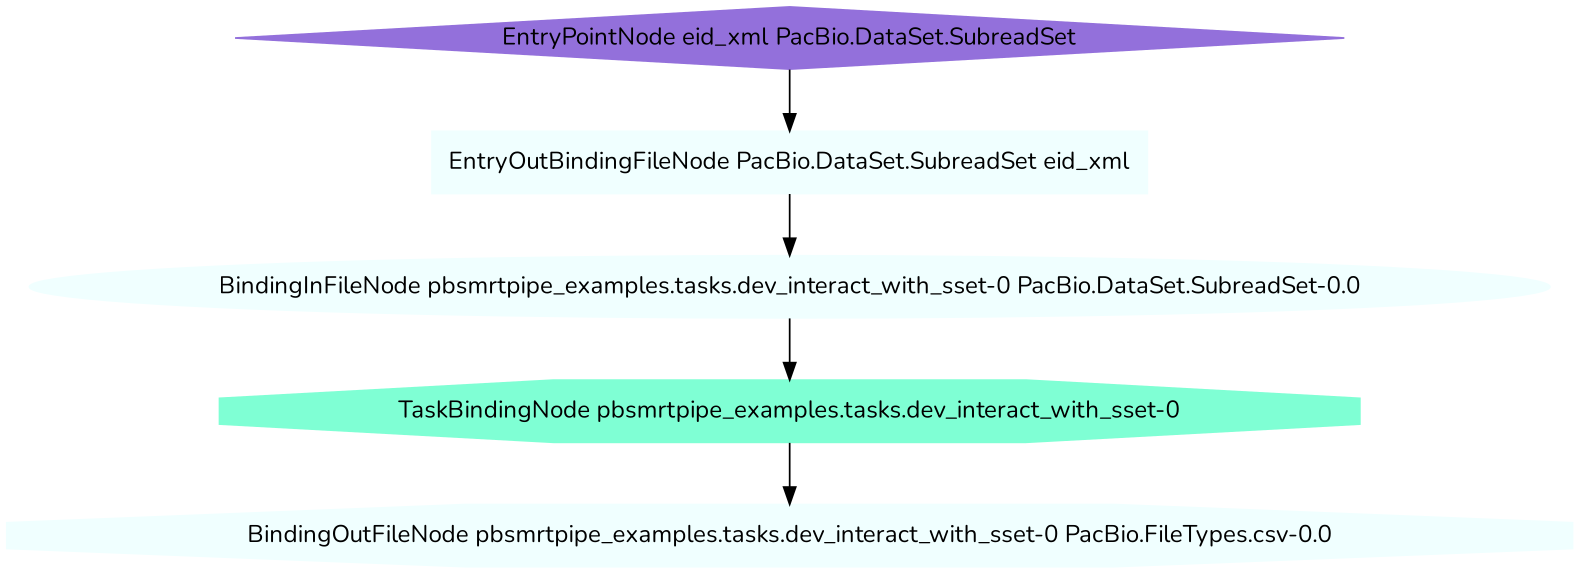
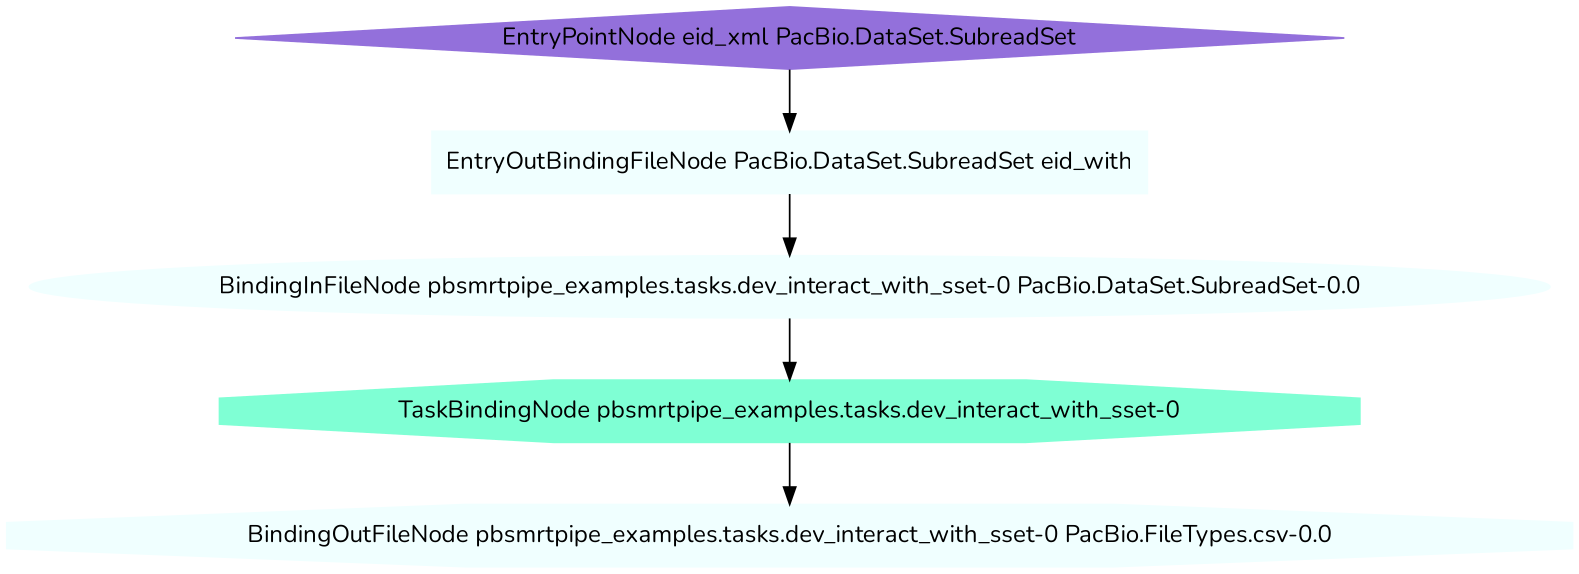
(790, 162) -> (790, 162)
